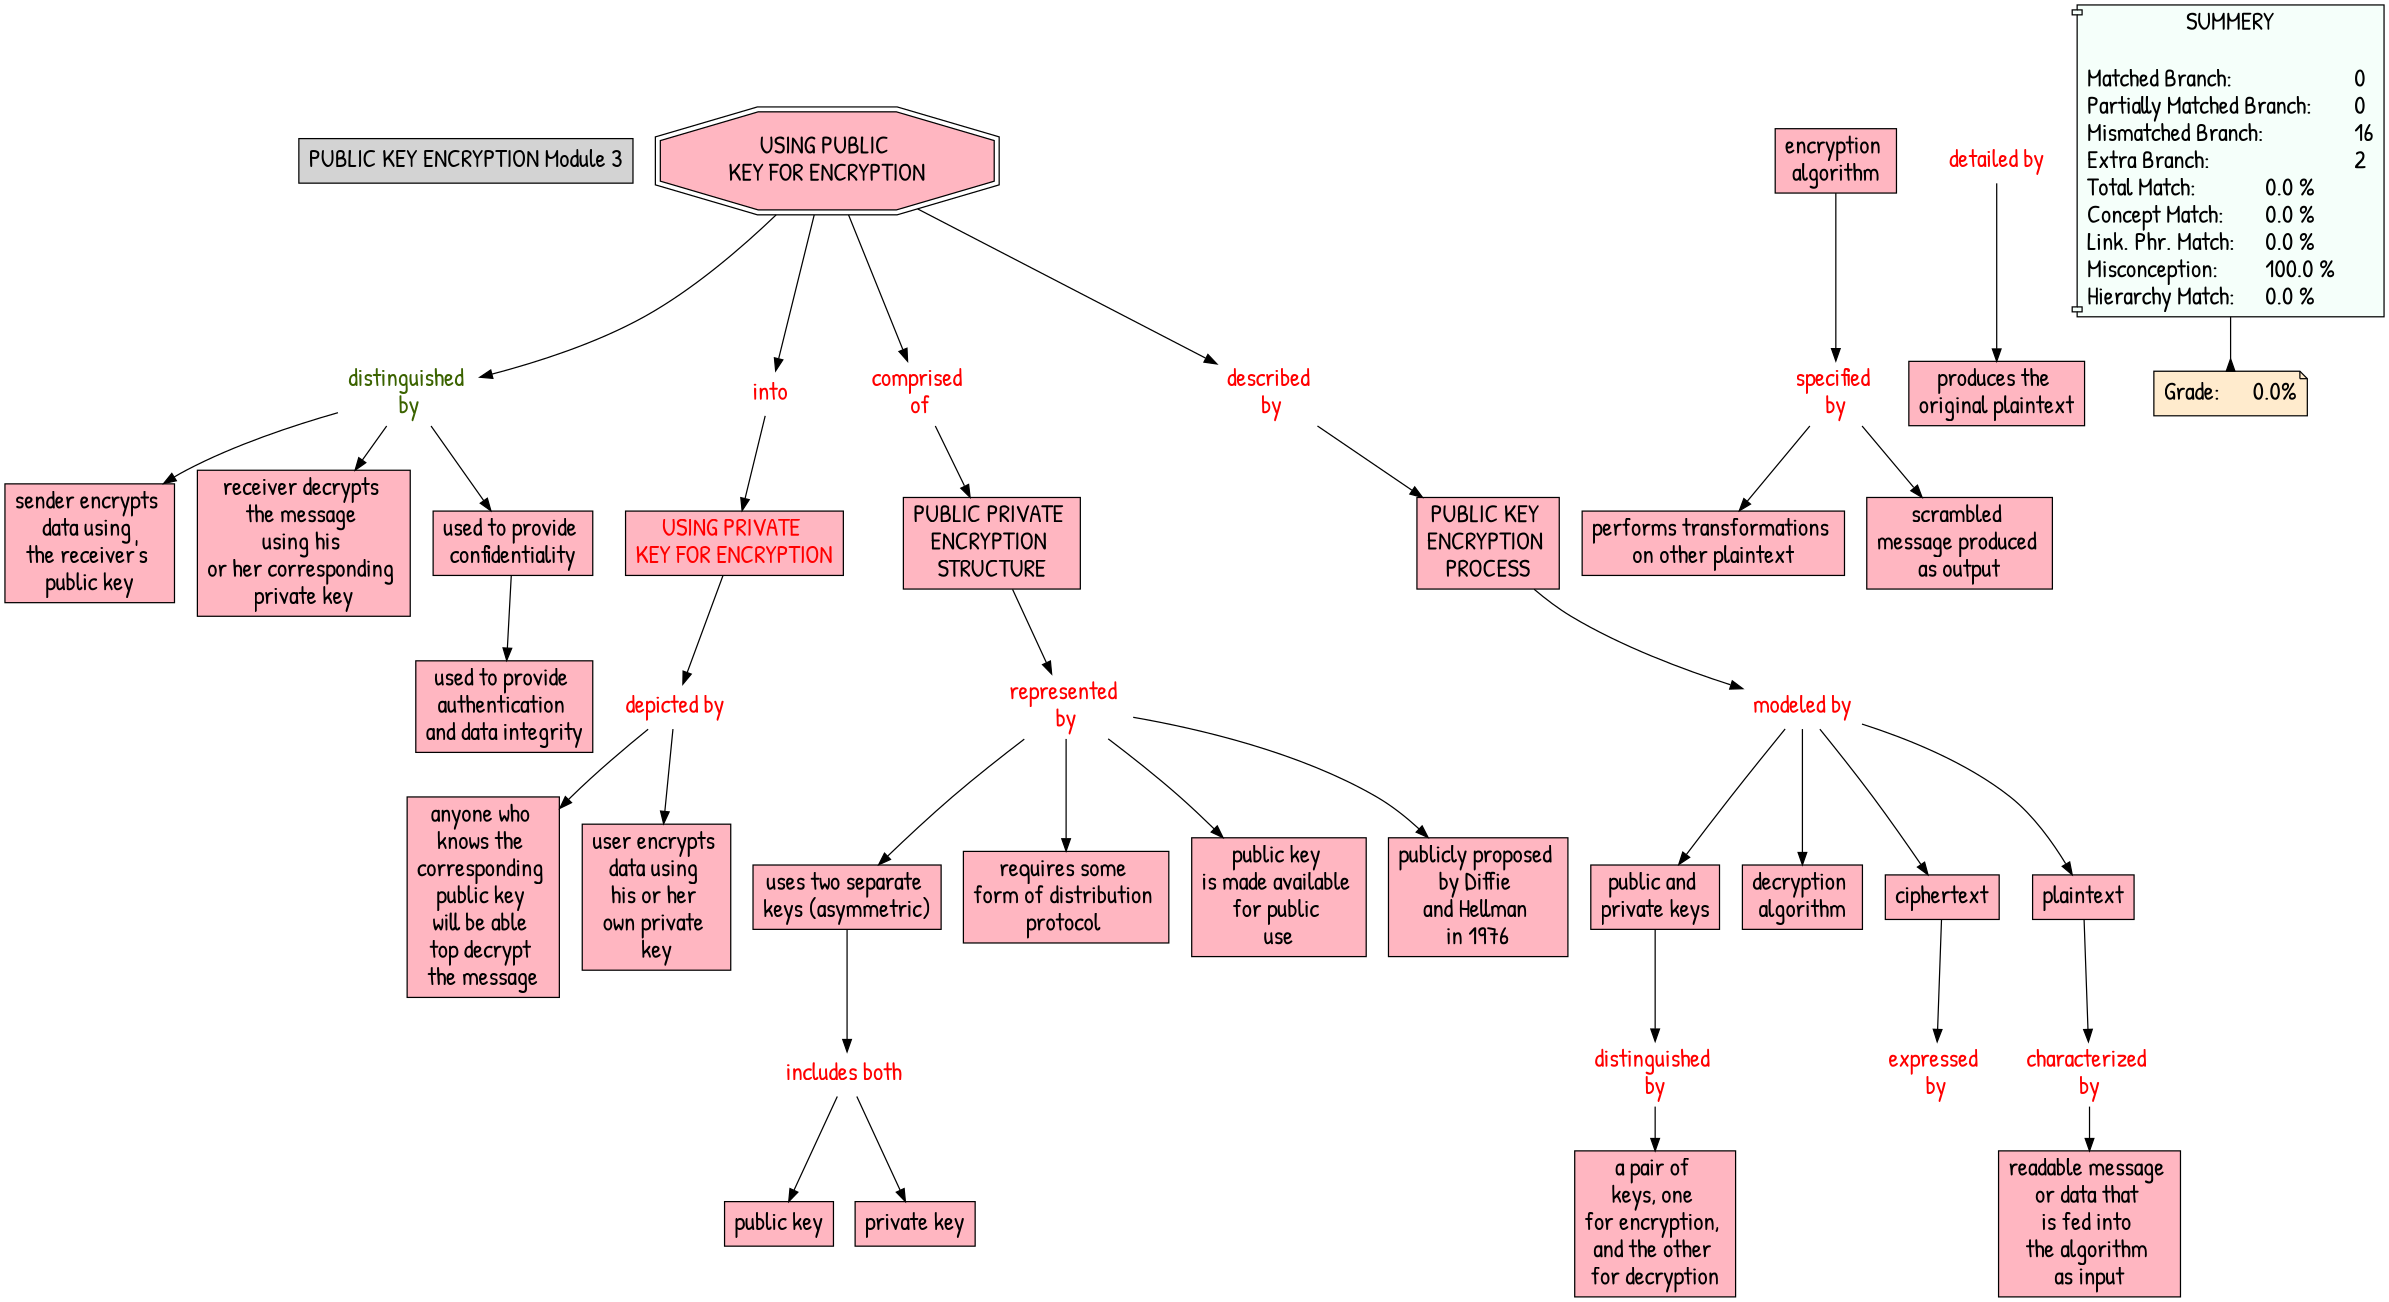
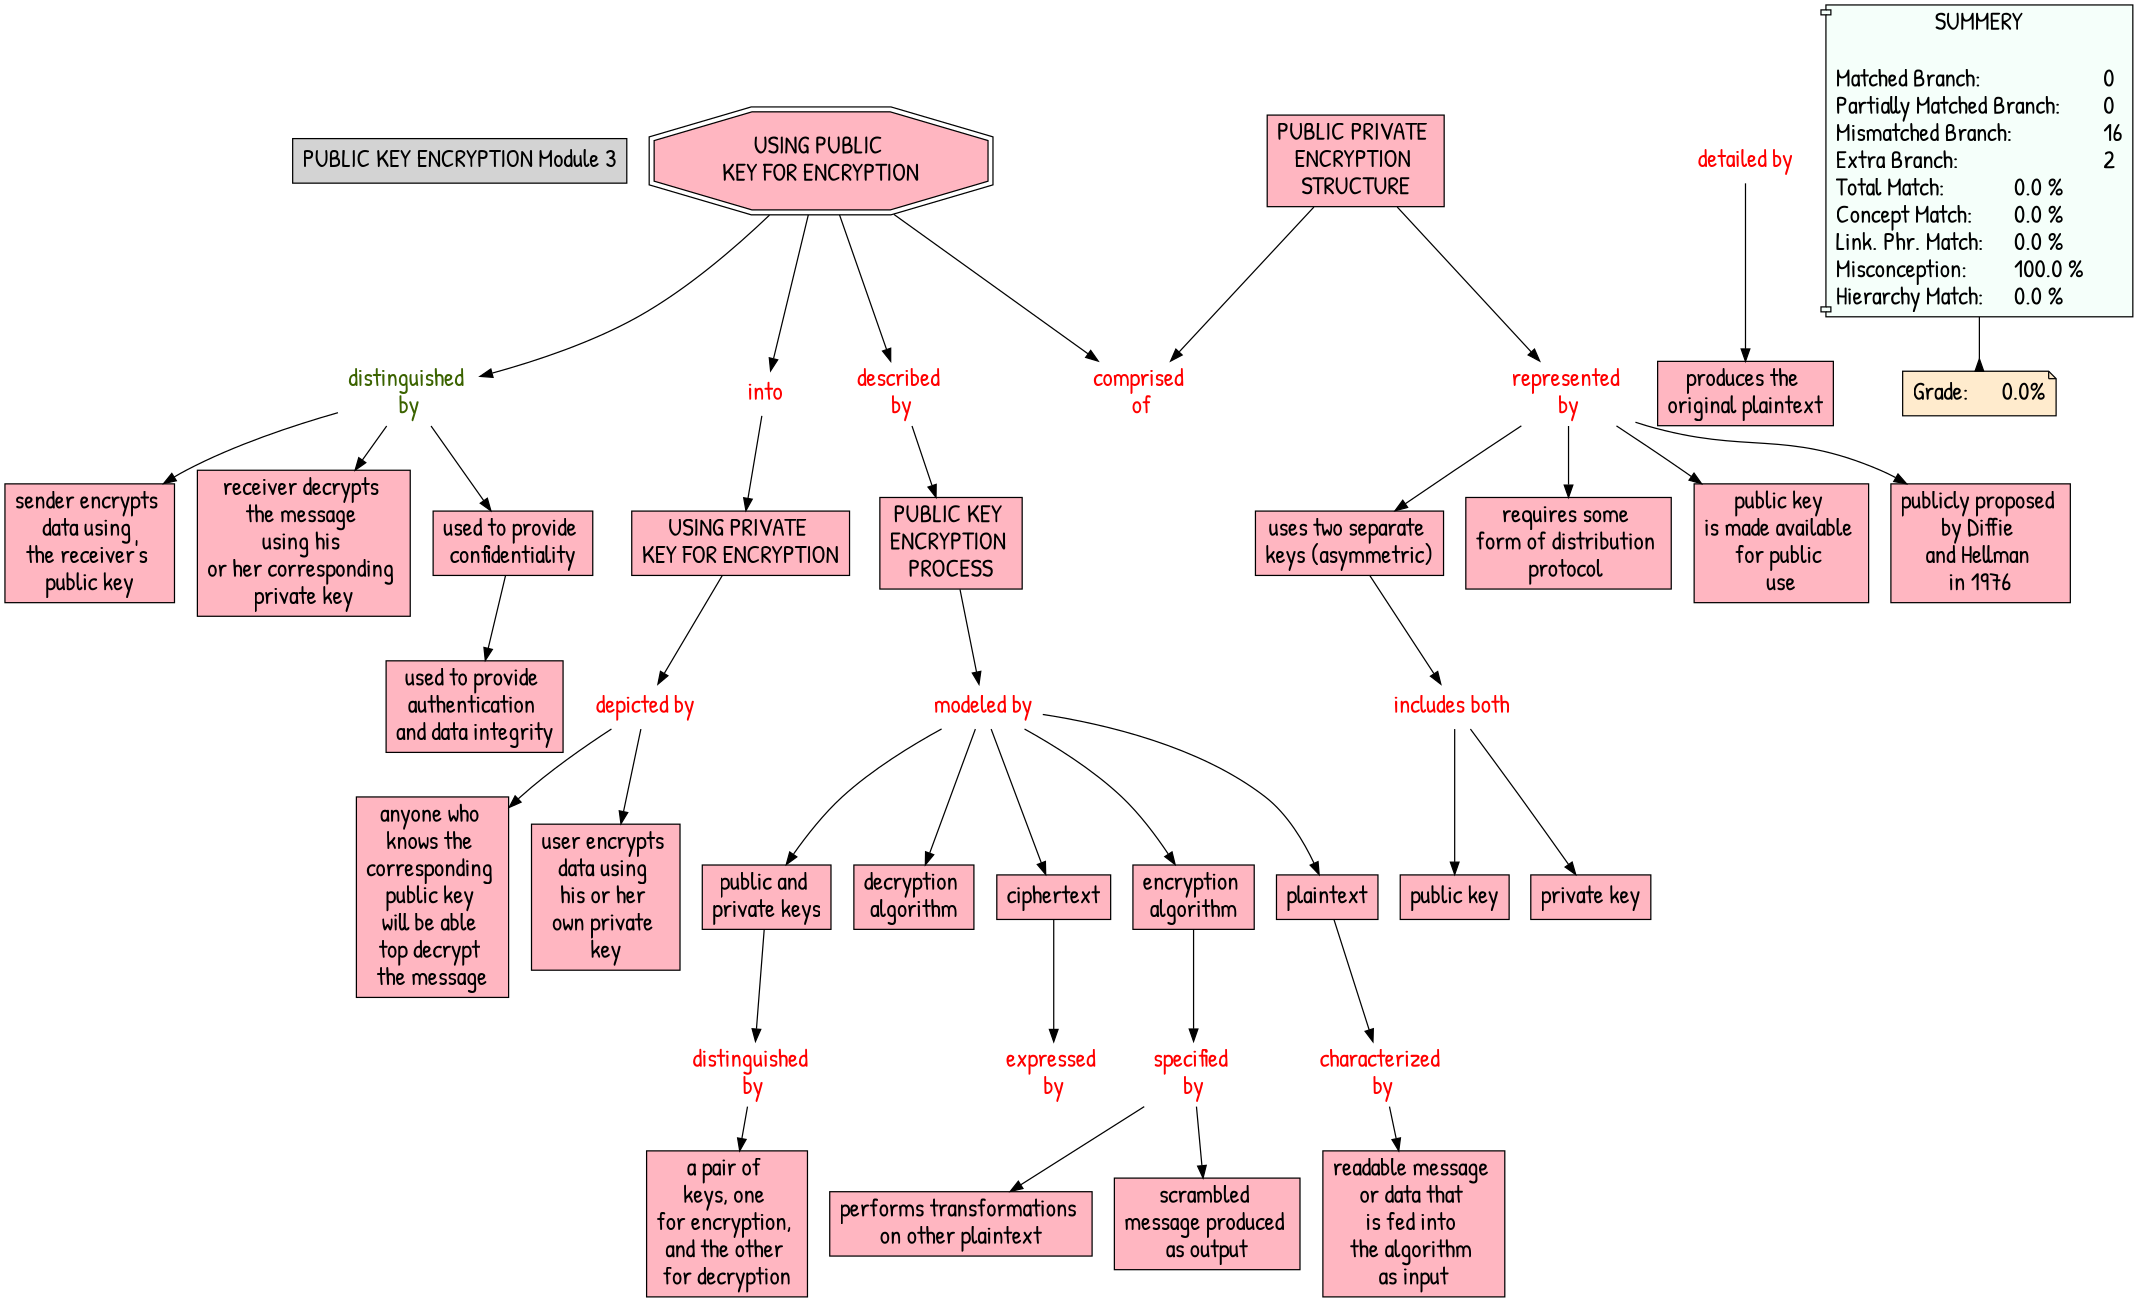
(950, 456) -> (1247, 279)
(734, 543) -> (741, 543)
none -> (1105, 782)
